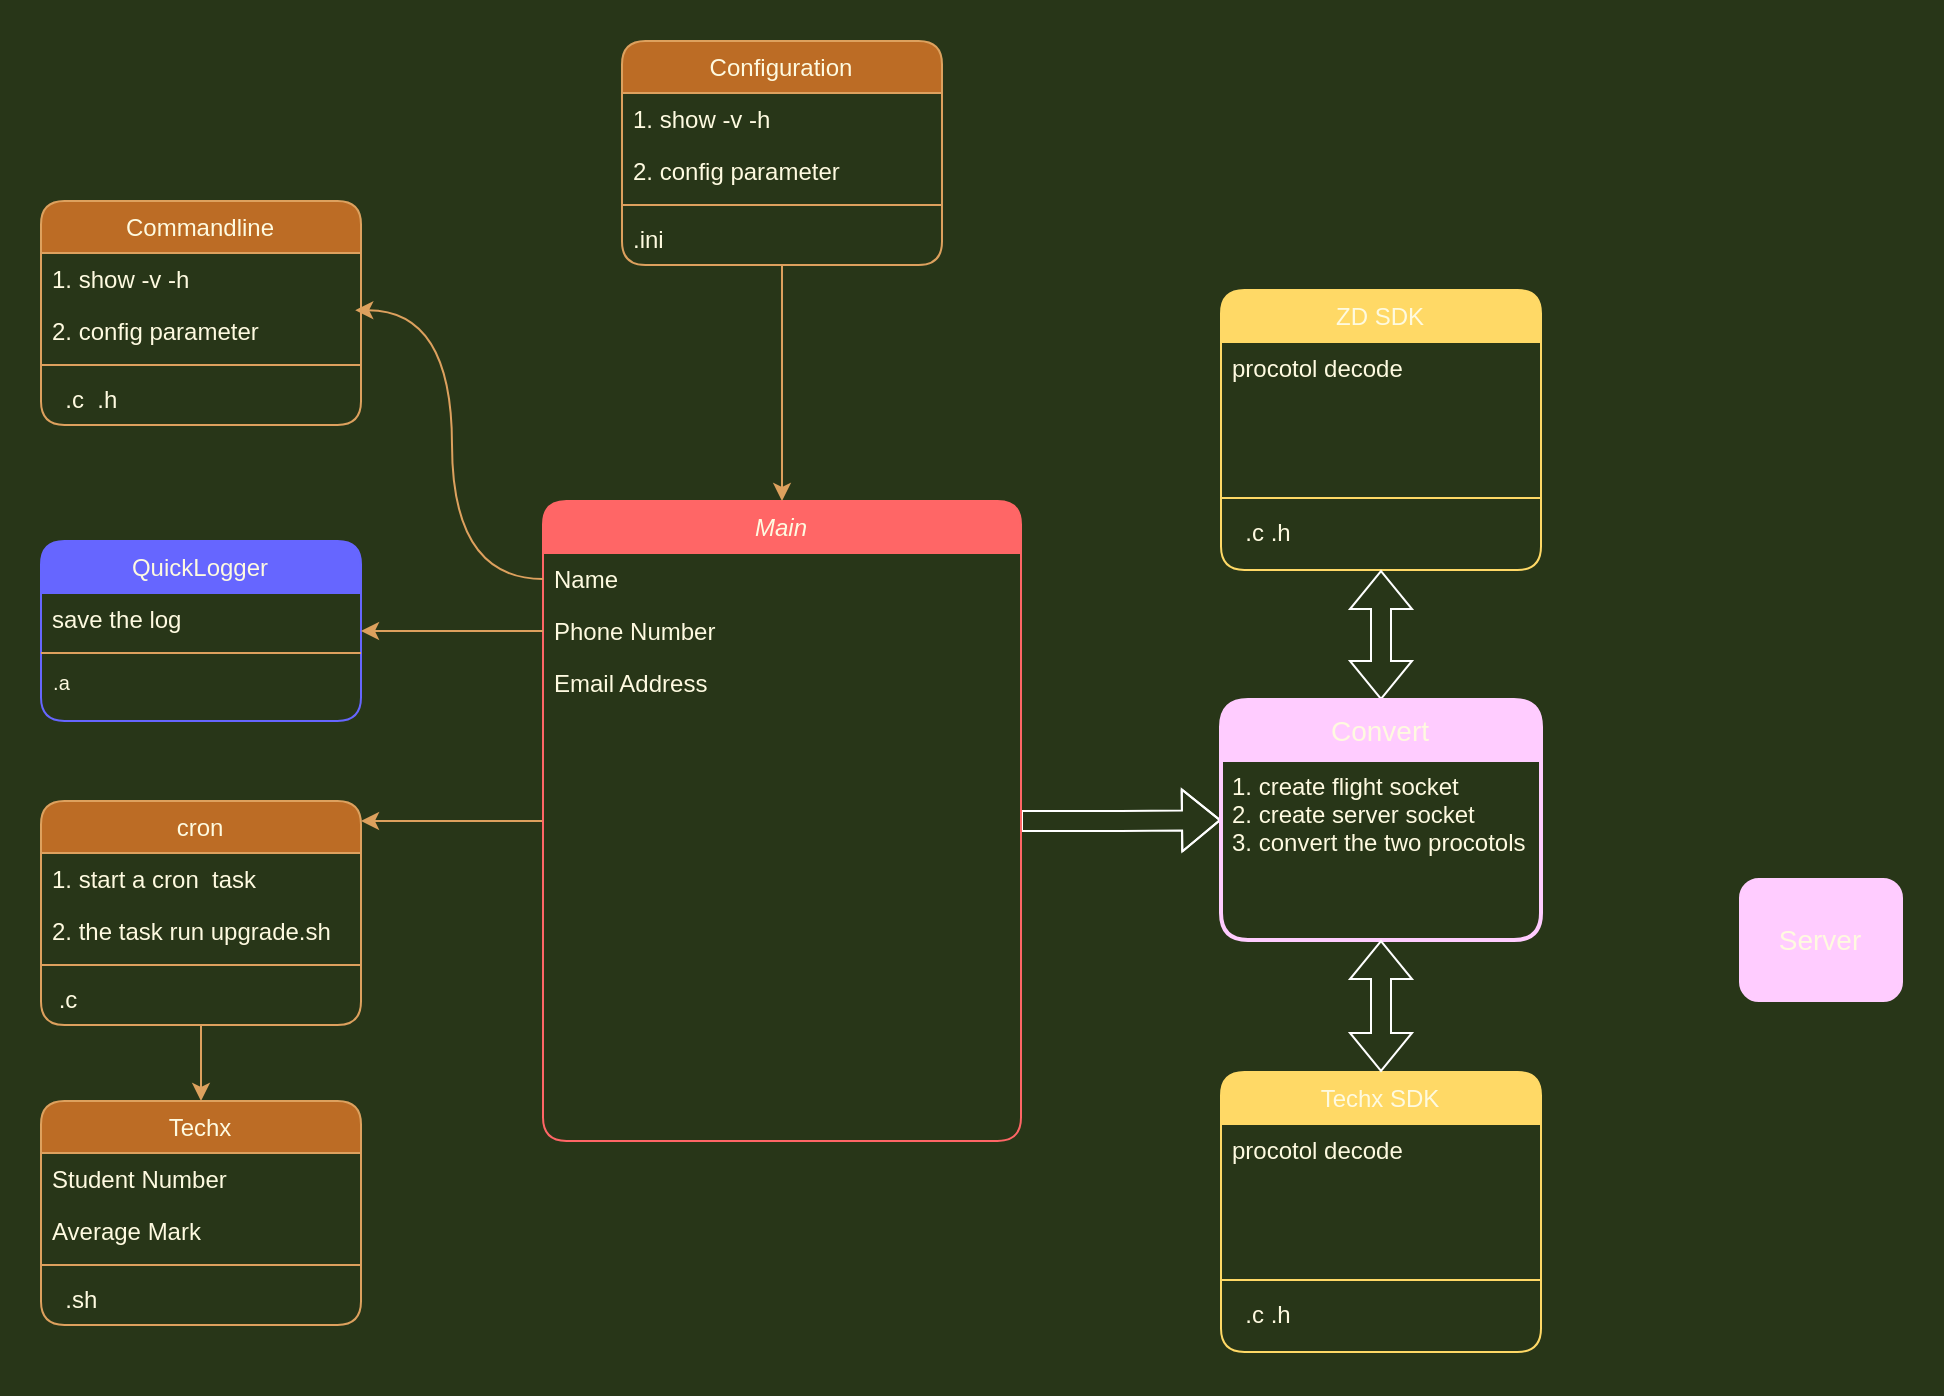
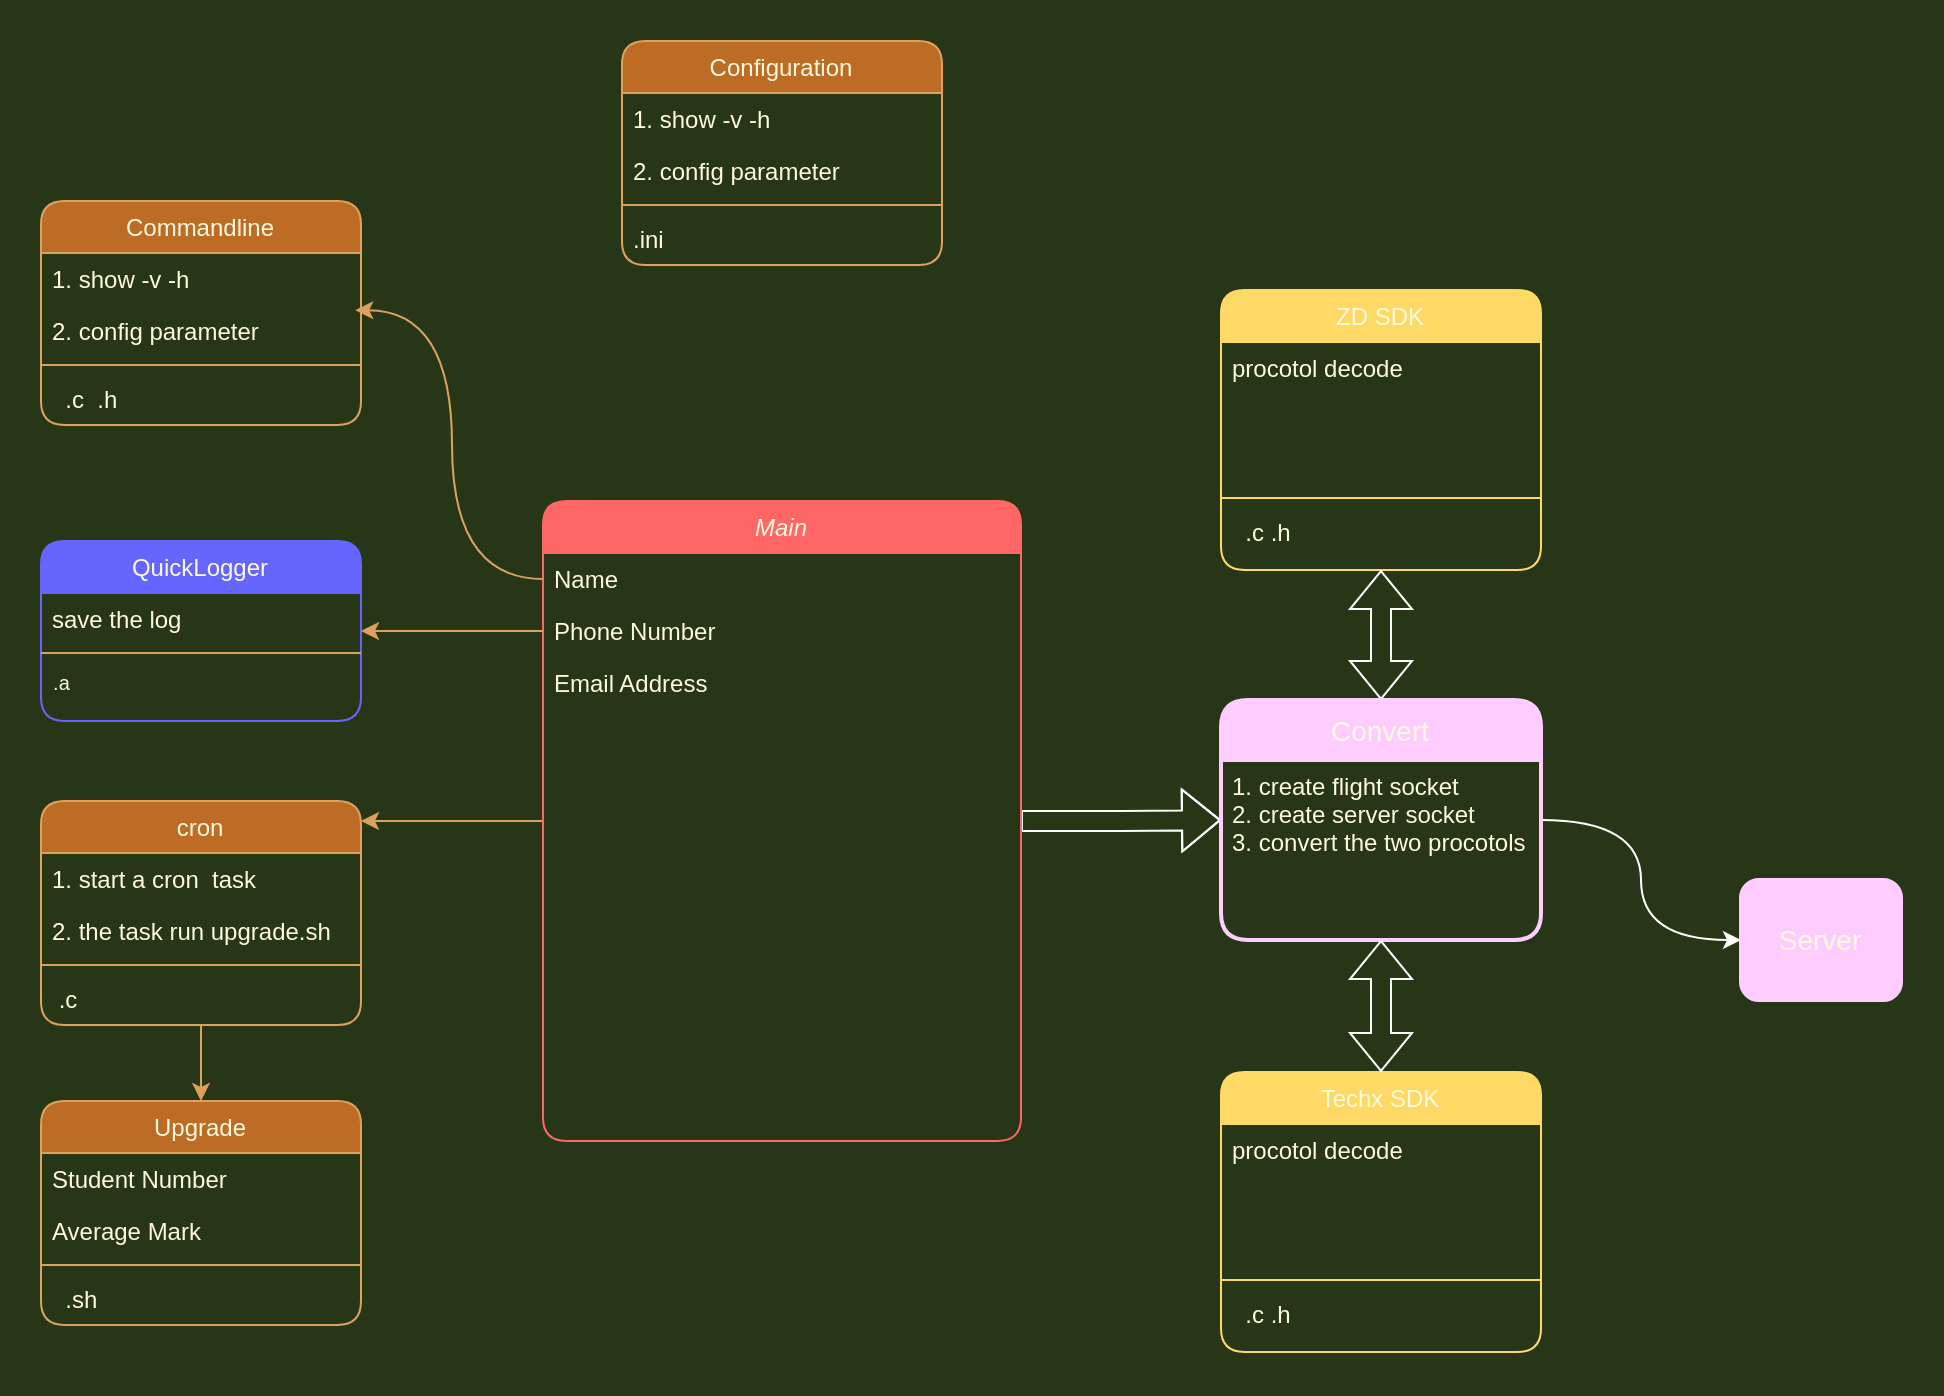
(782, 378) -> none
none -> (1641, 875)
(200, 1128) -> (200, 1128)
